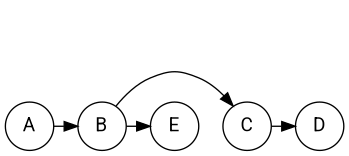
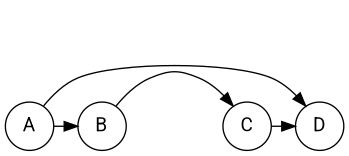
none -> (134, 67)
(175, 126) -> none
